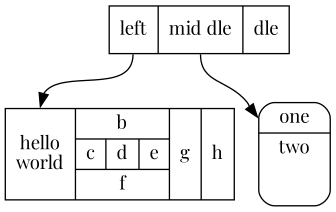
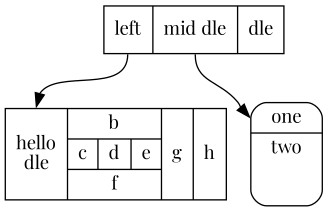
(40, 163) -> (36, 163)
